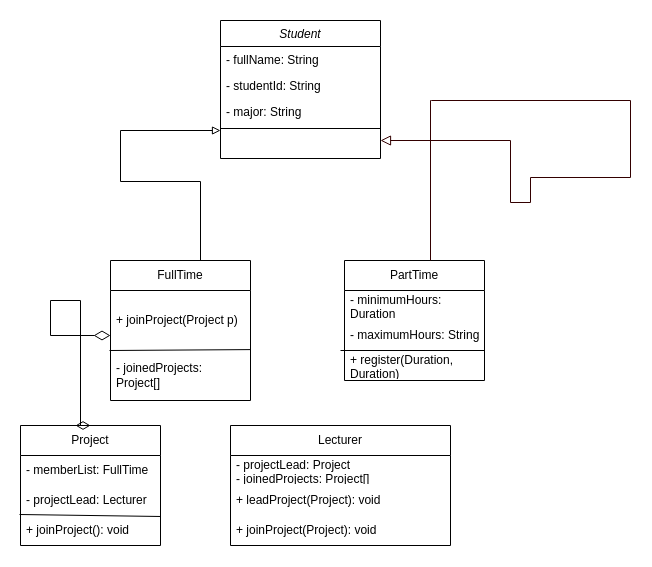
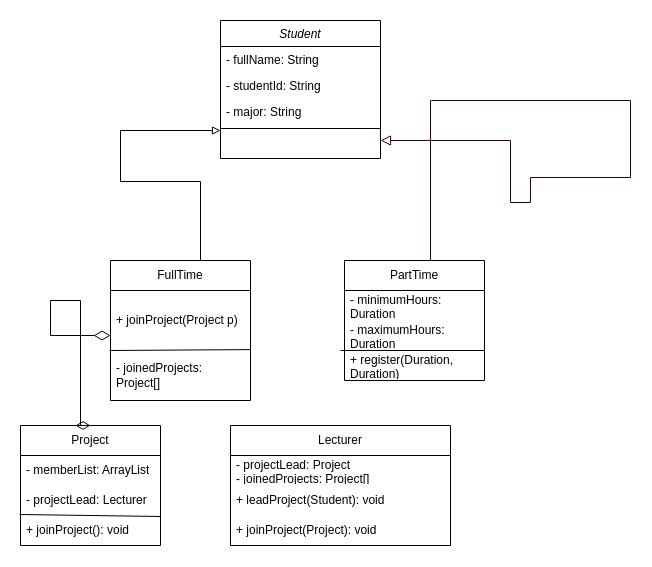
(416, 336) -> (416, 336)
(90, 471) -> (92, 471)
(323, 501) -> (323, 501)
